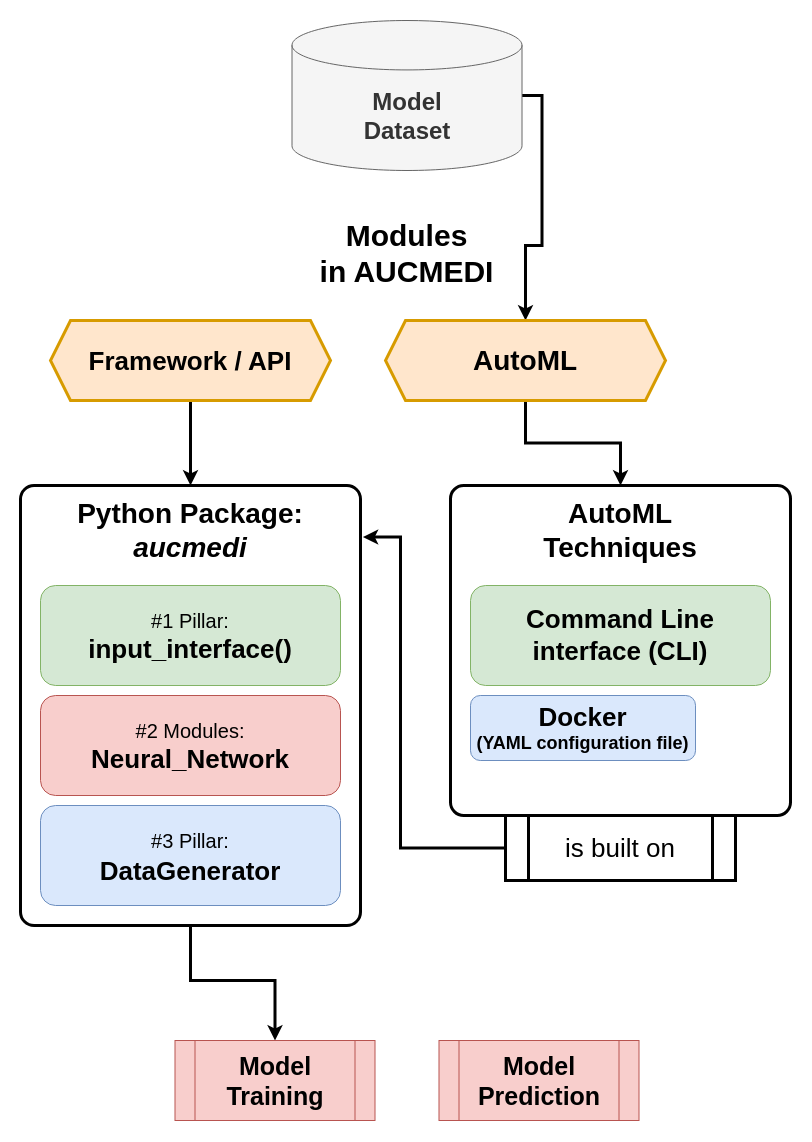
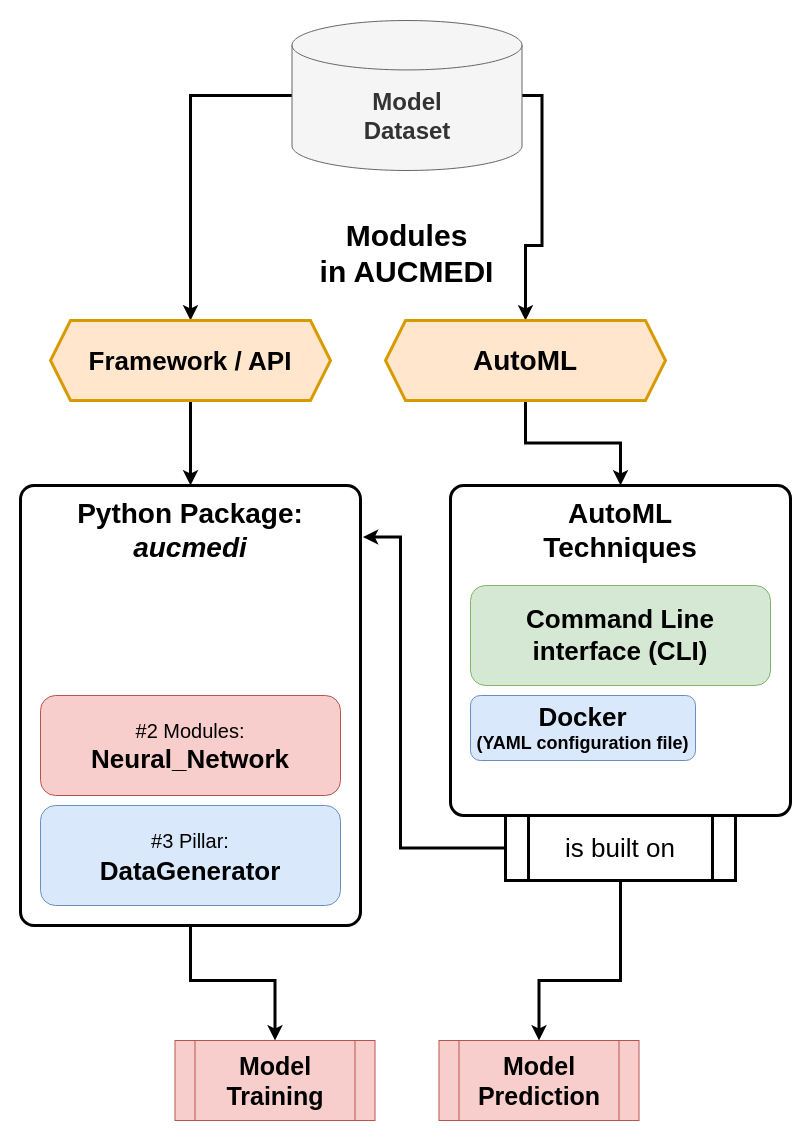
none -> (191, 152)
(191, 636) -> none
none -> (605, 981)
